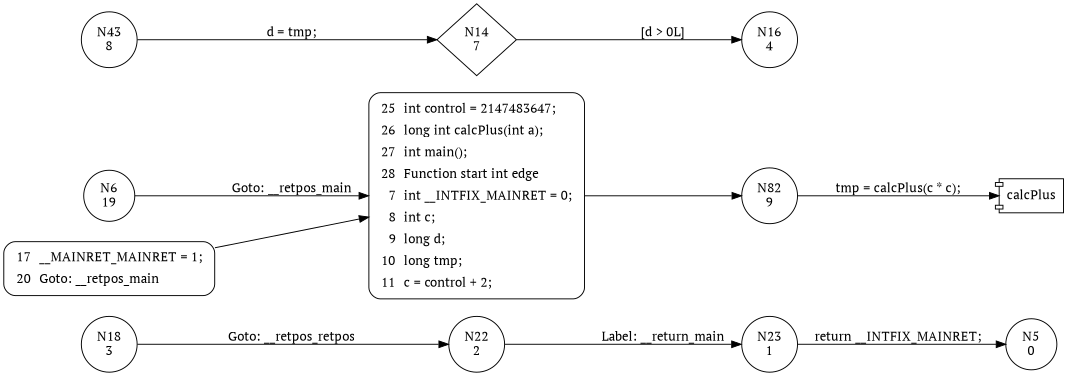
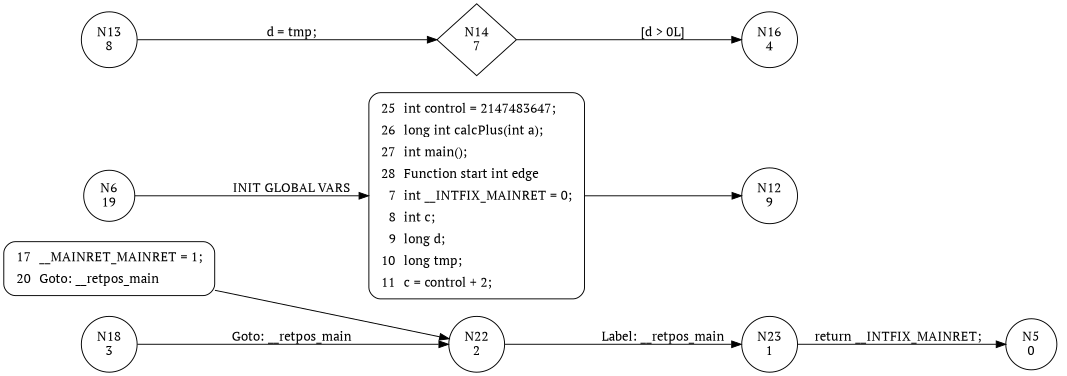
(109, 40) -> (109, 40)
(292, 189) -> (292, 189)
(770, 196) -> (770, 196)
(1031, 196) -> none
(287, 233) -> (327, 314)
(292, 337) -> (292, 337)
(663, 337) -> (663, 337)
